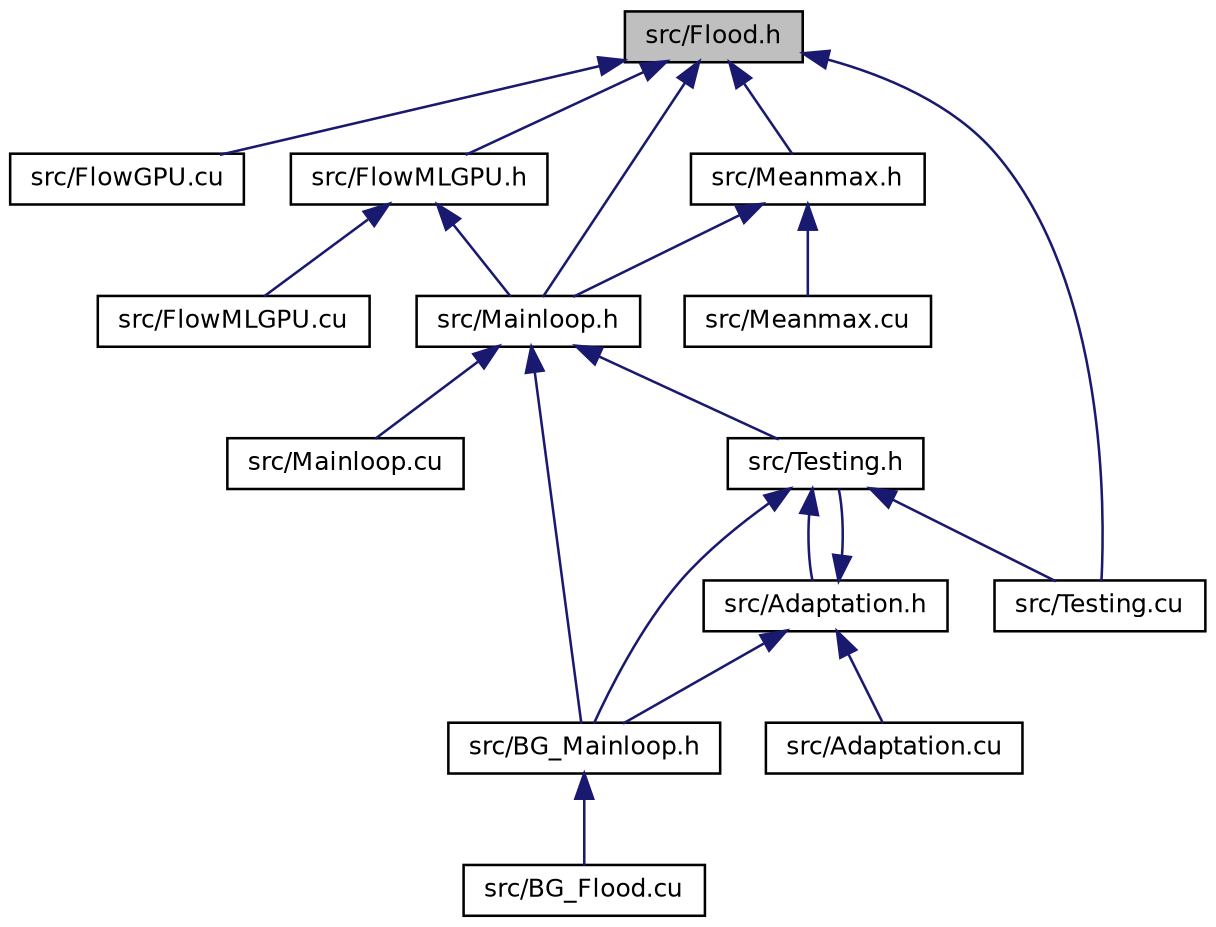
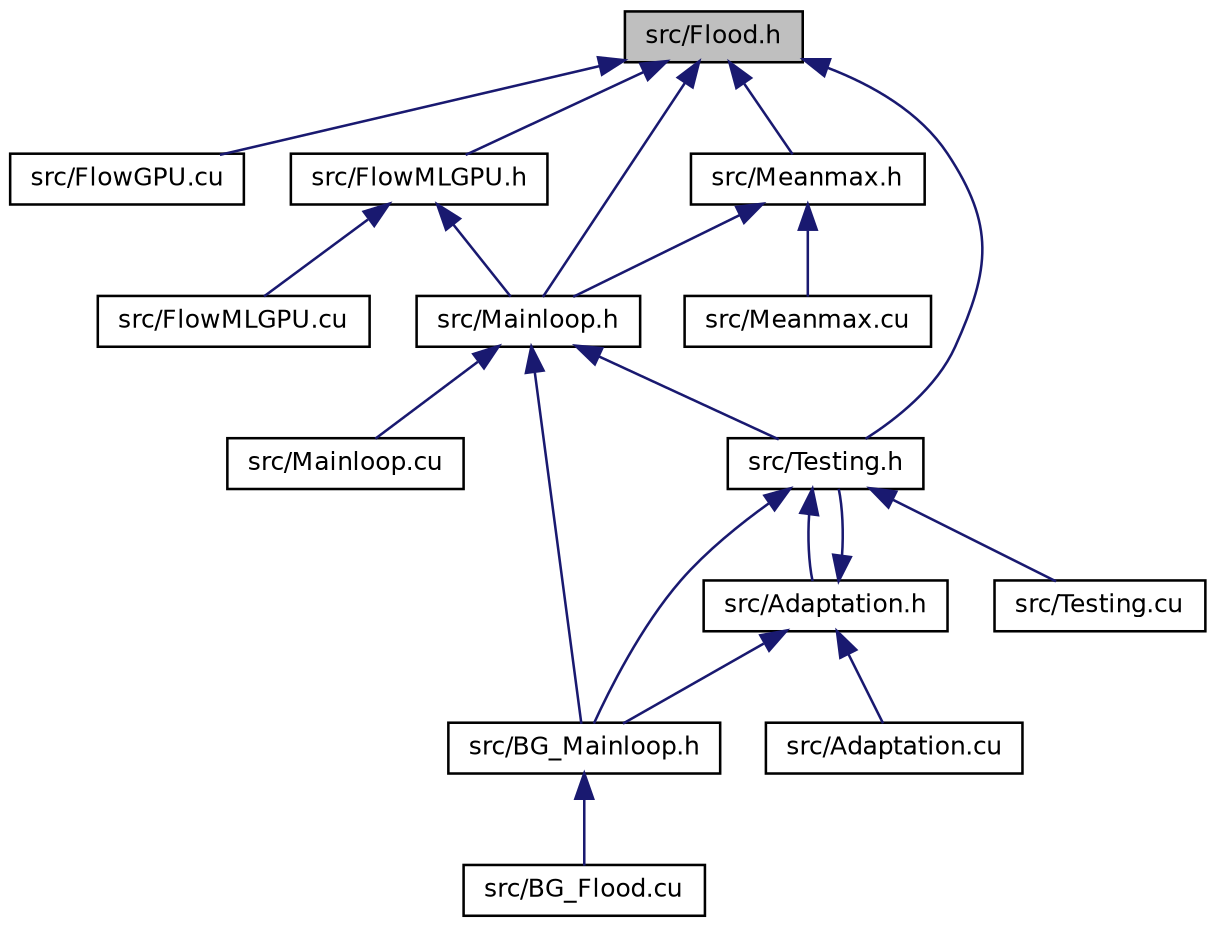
(1059, 264) -> (981, 239)
